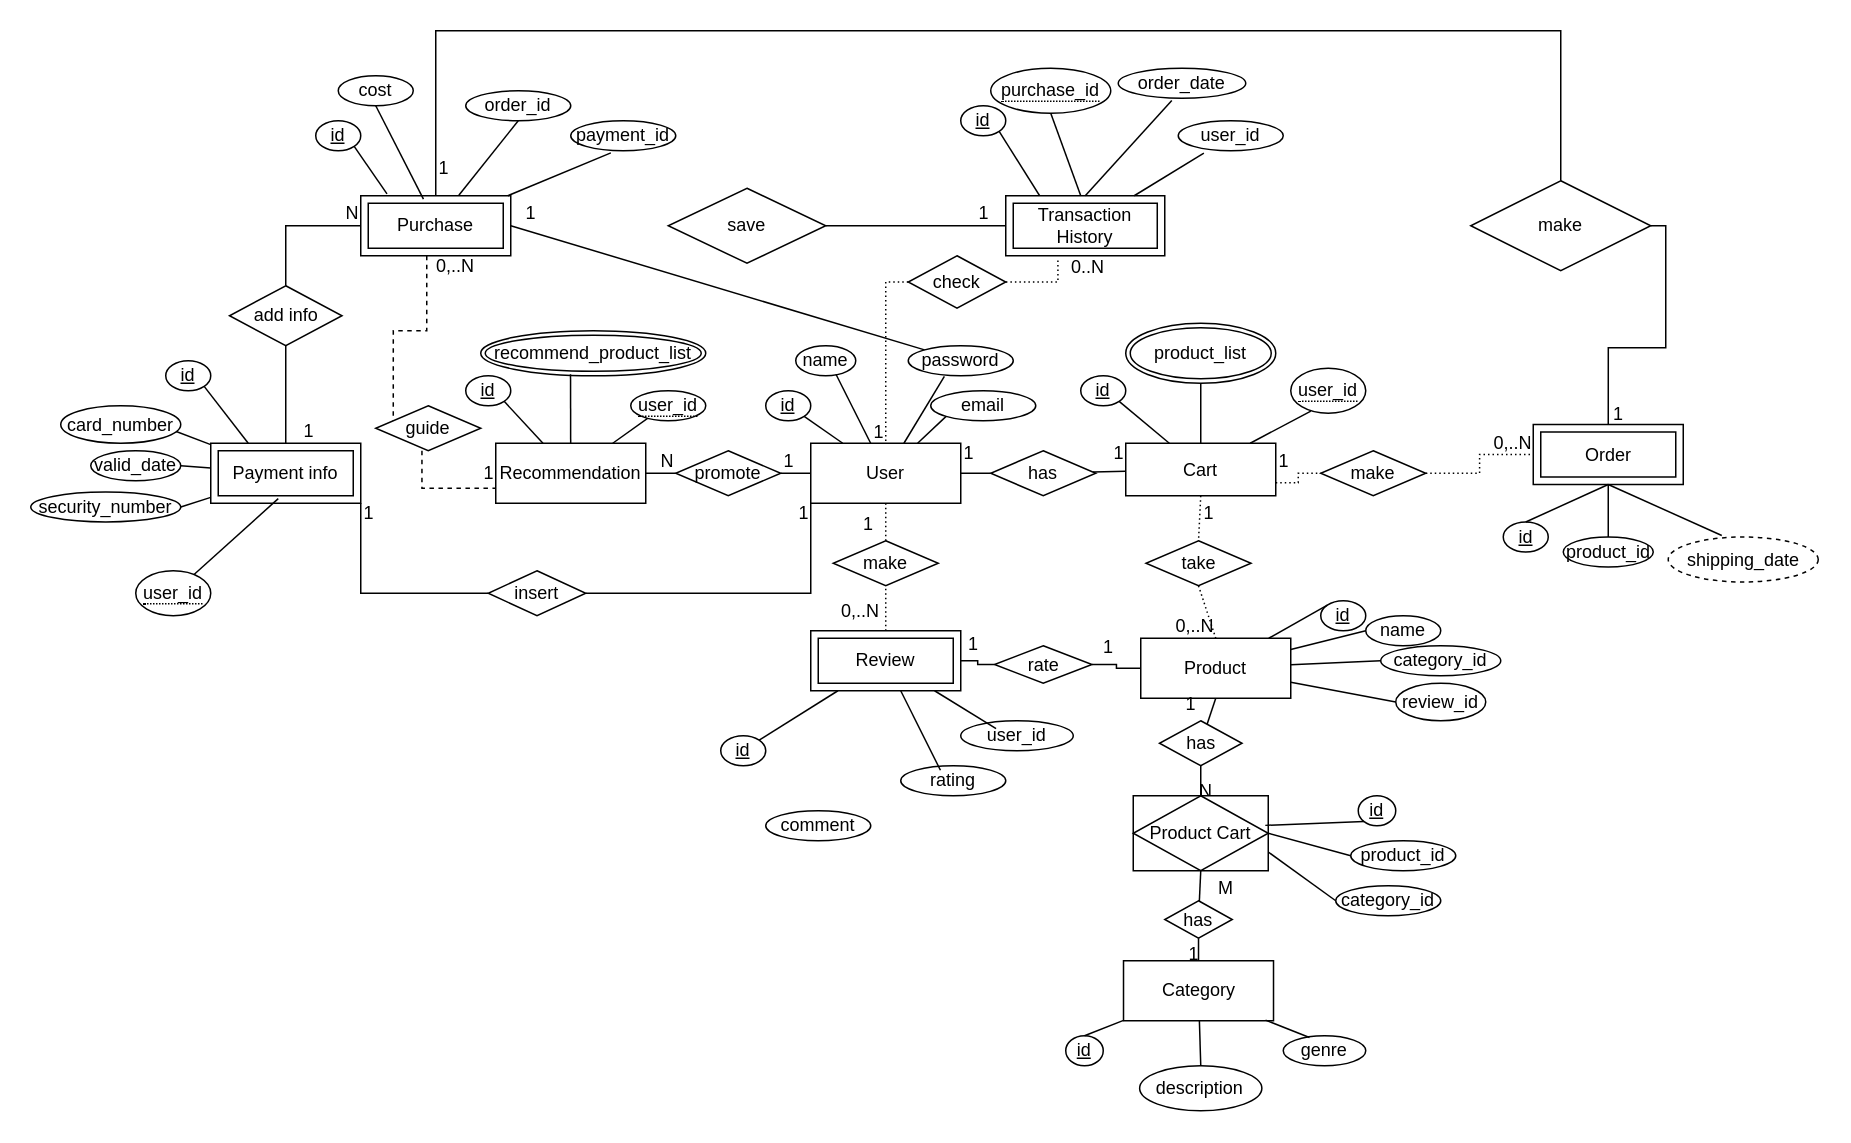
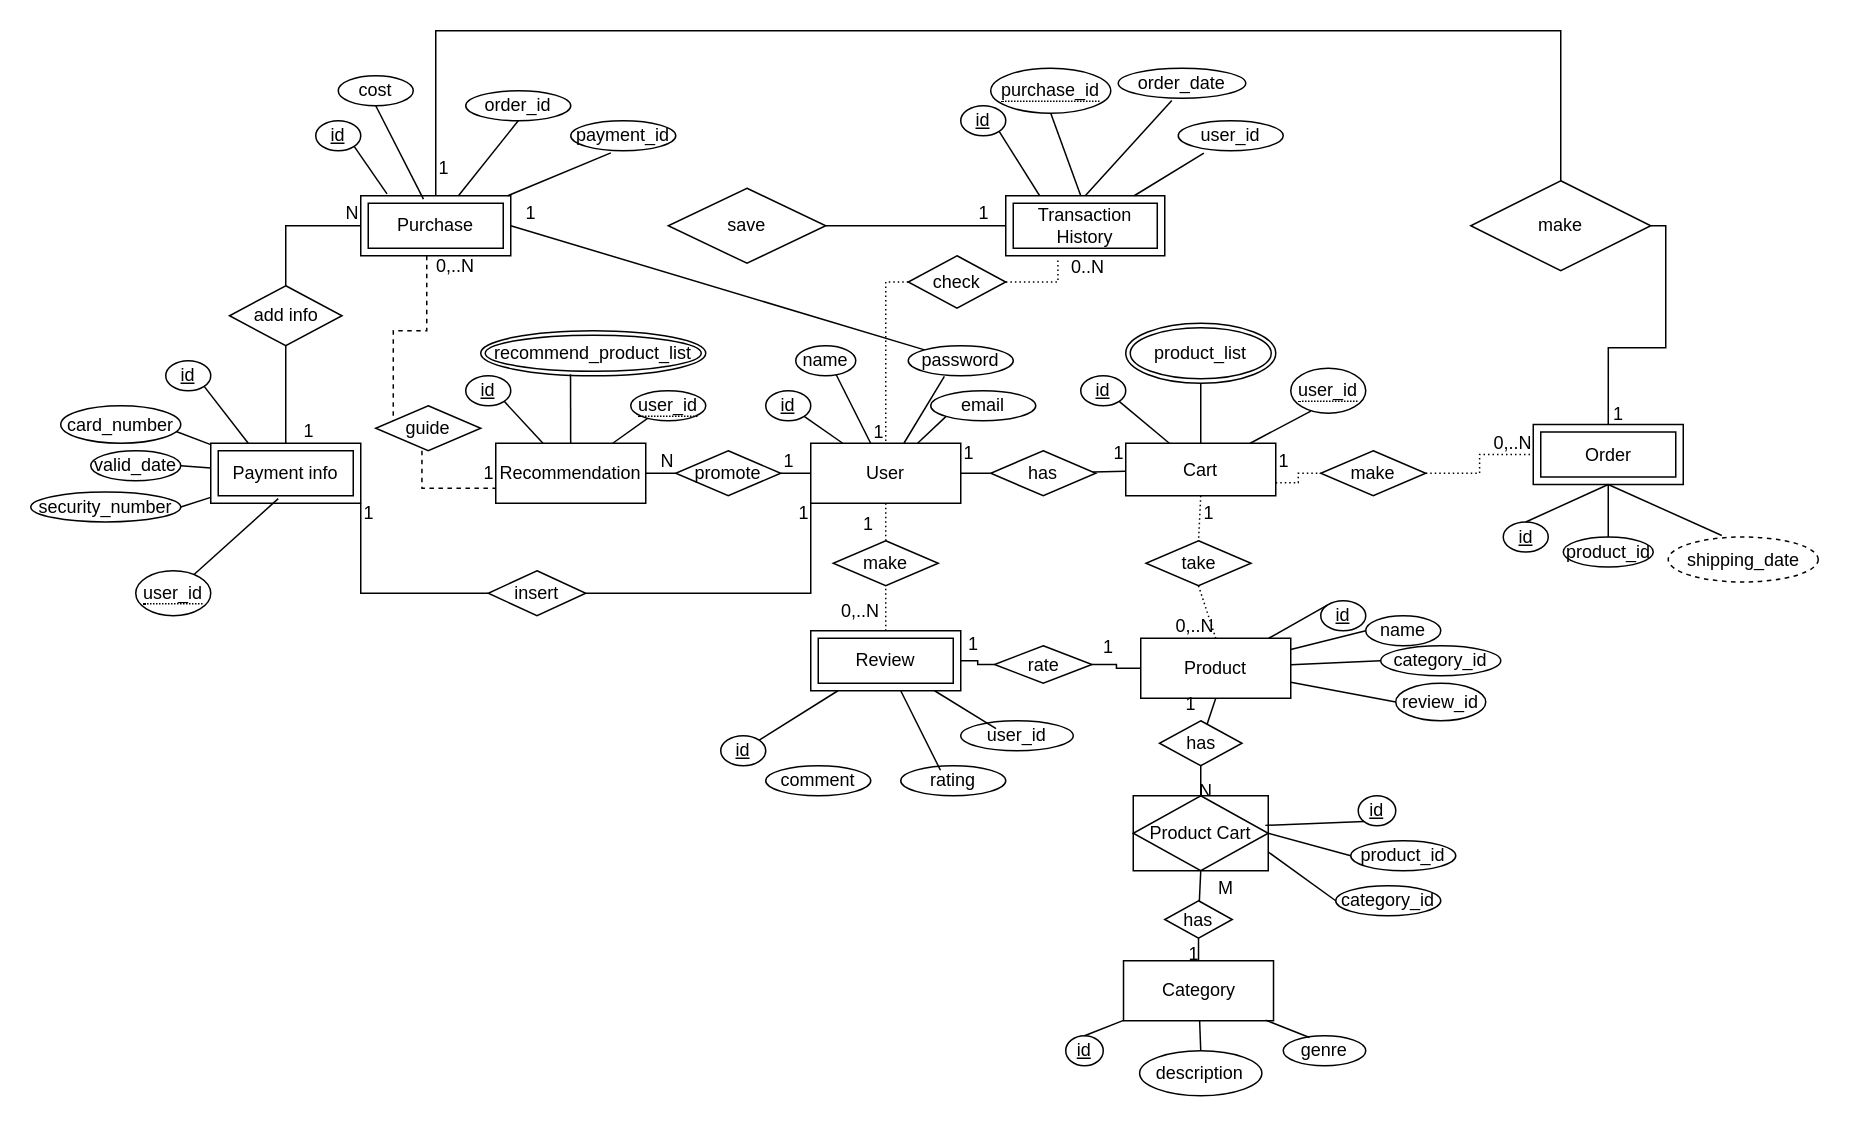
(818, 826) -> (818, 781)
(1201, 1088) -> (1201, 1073)
